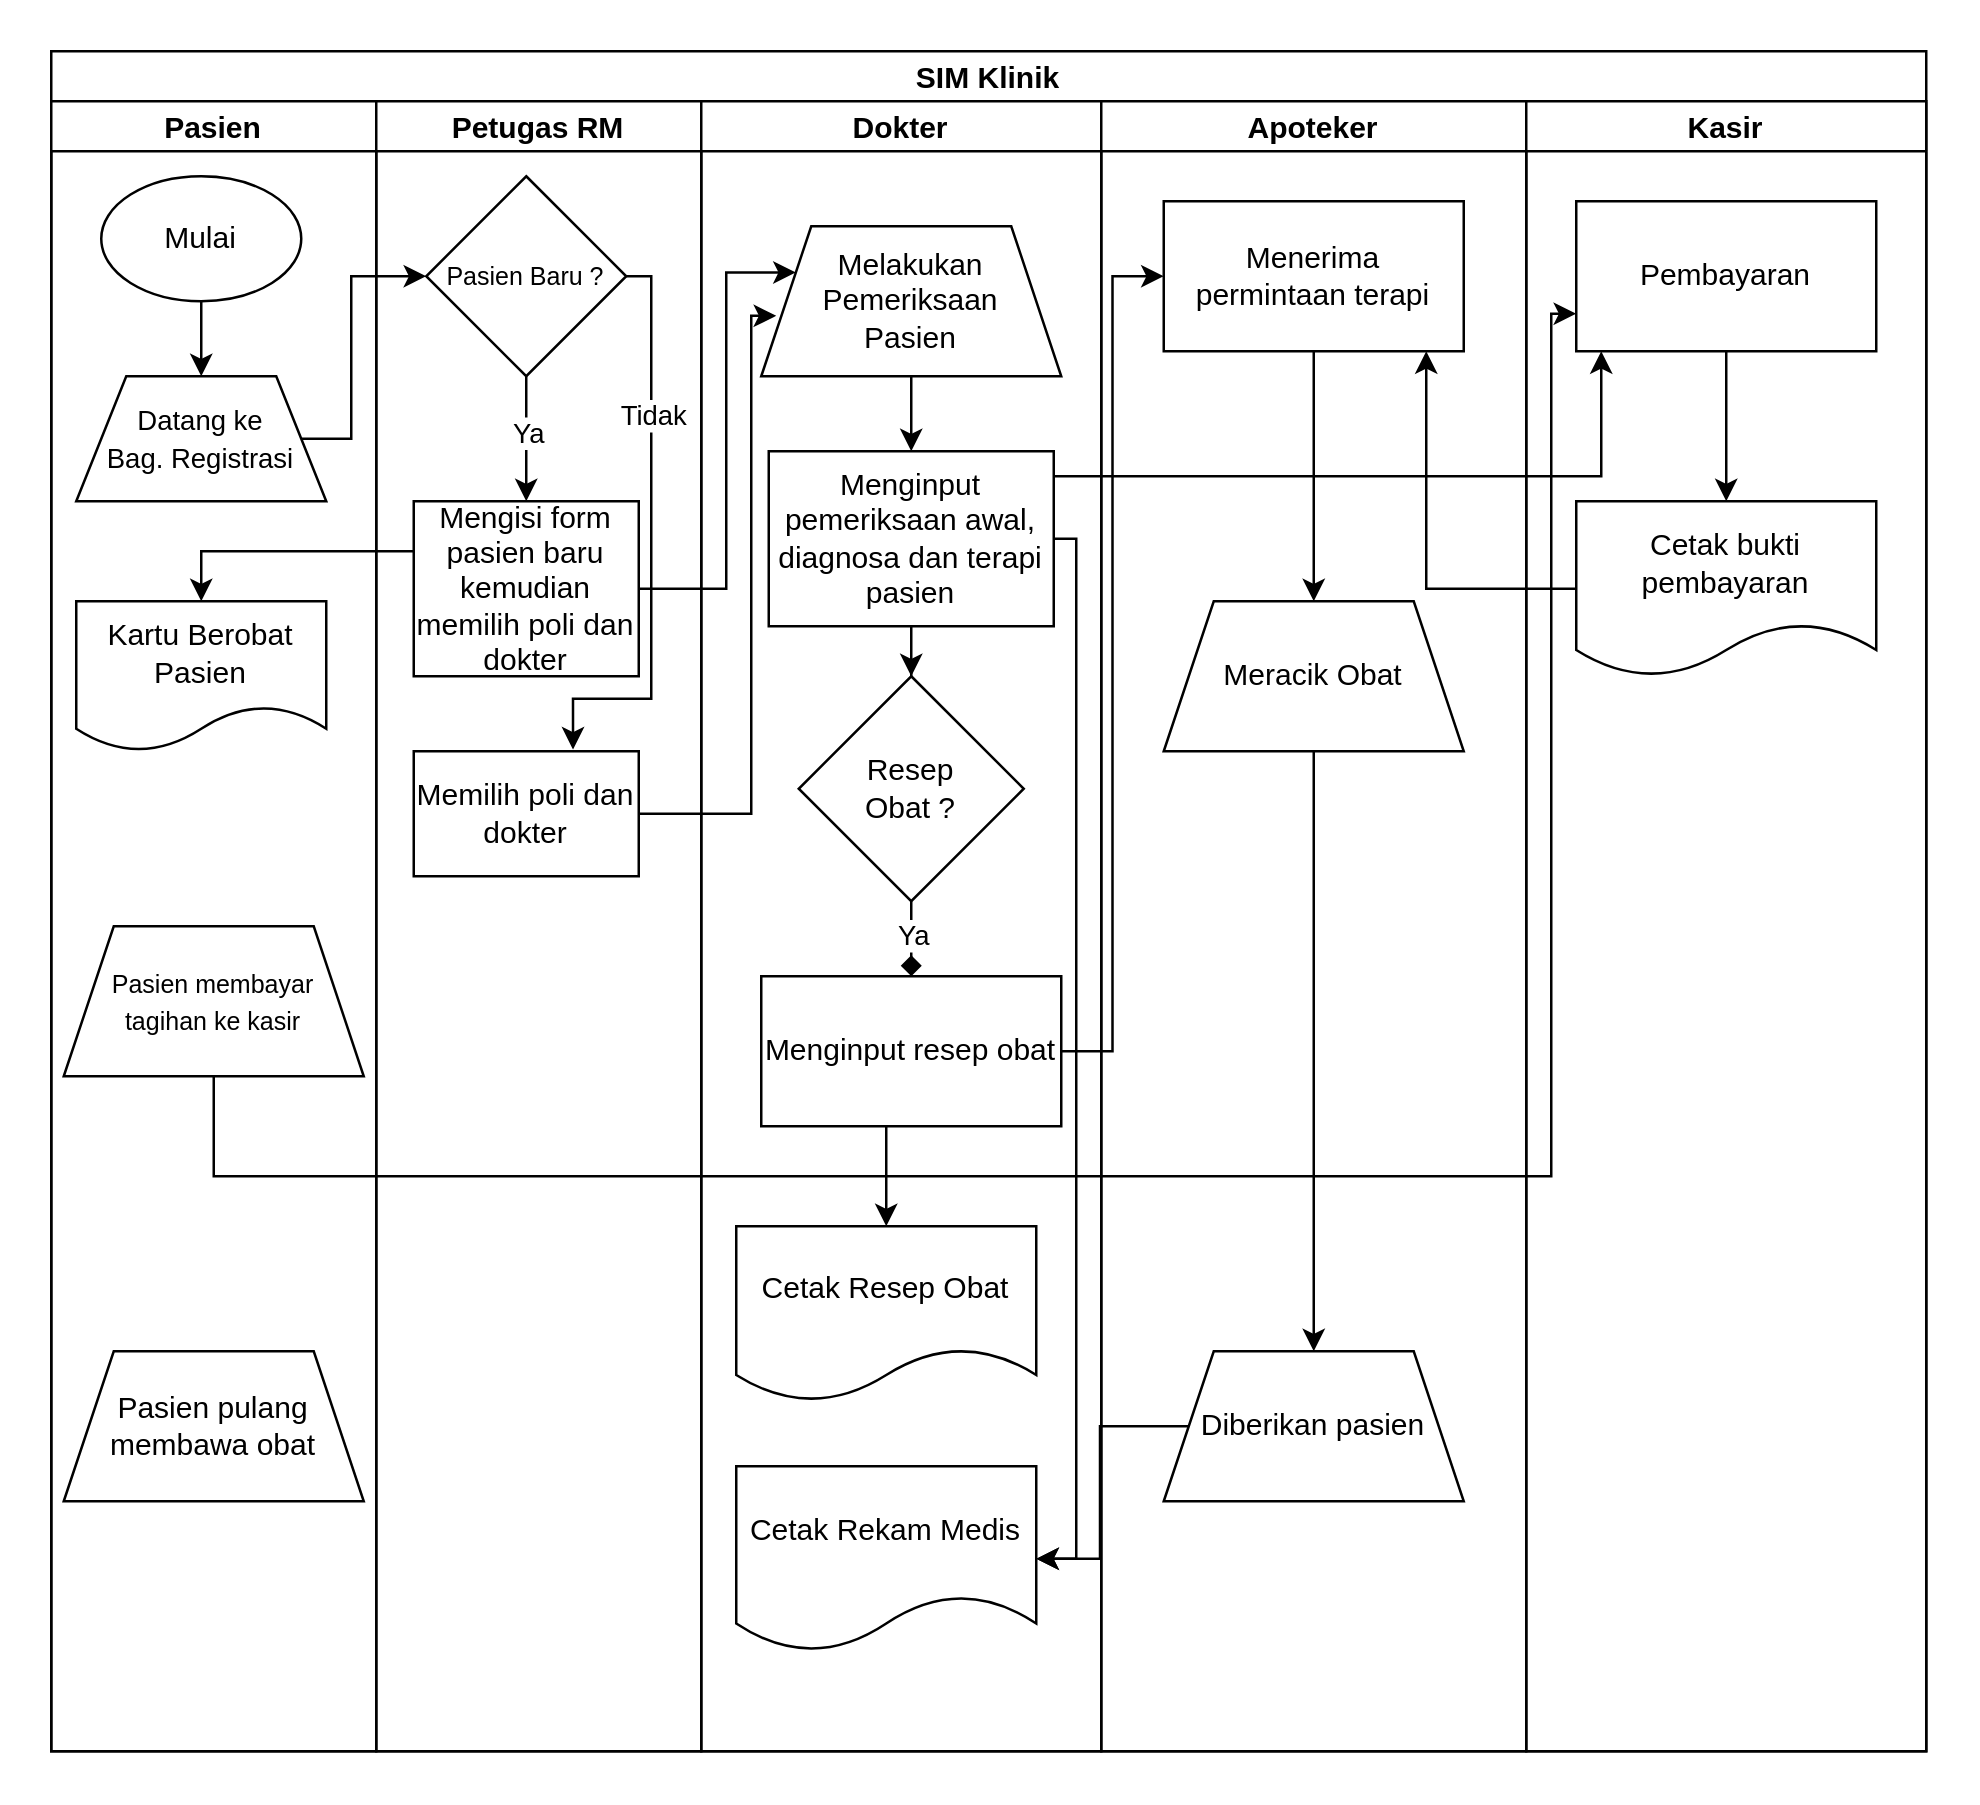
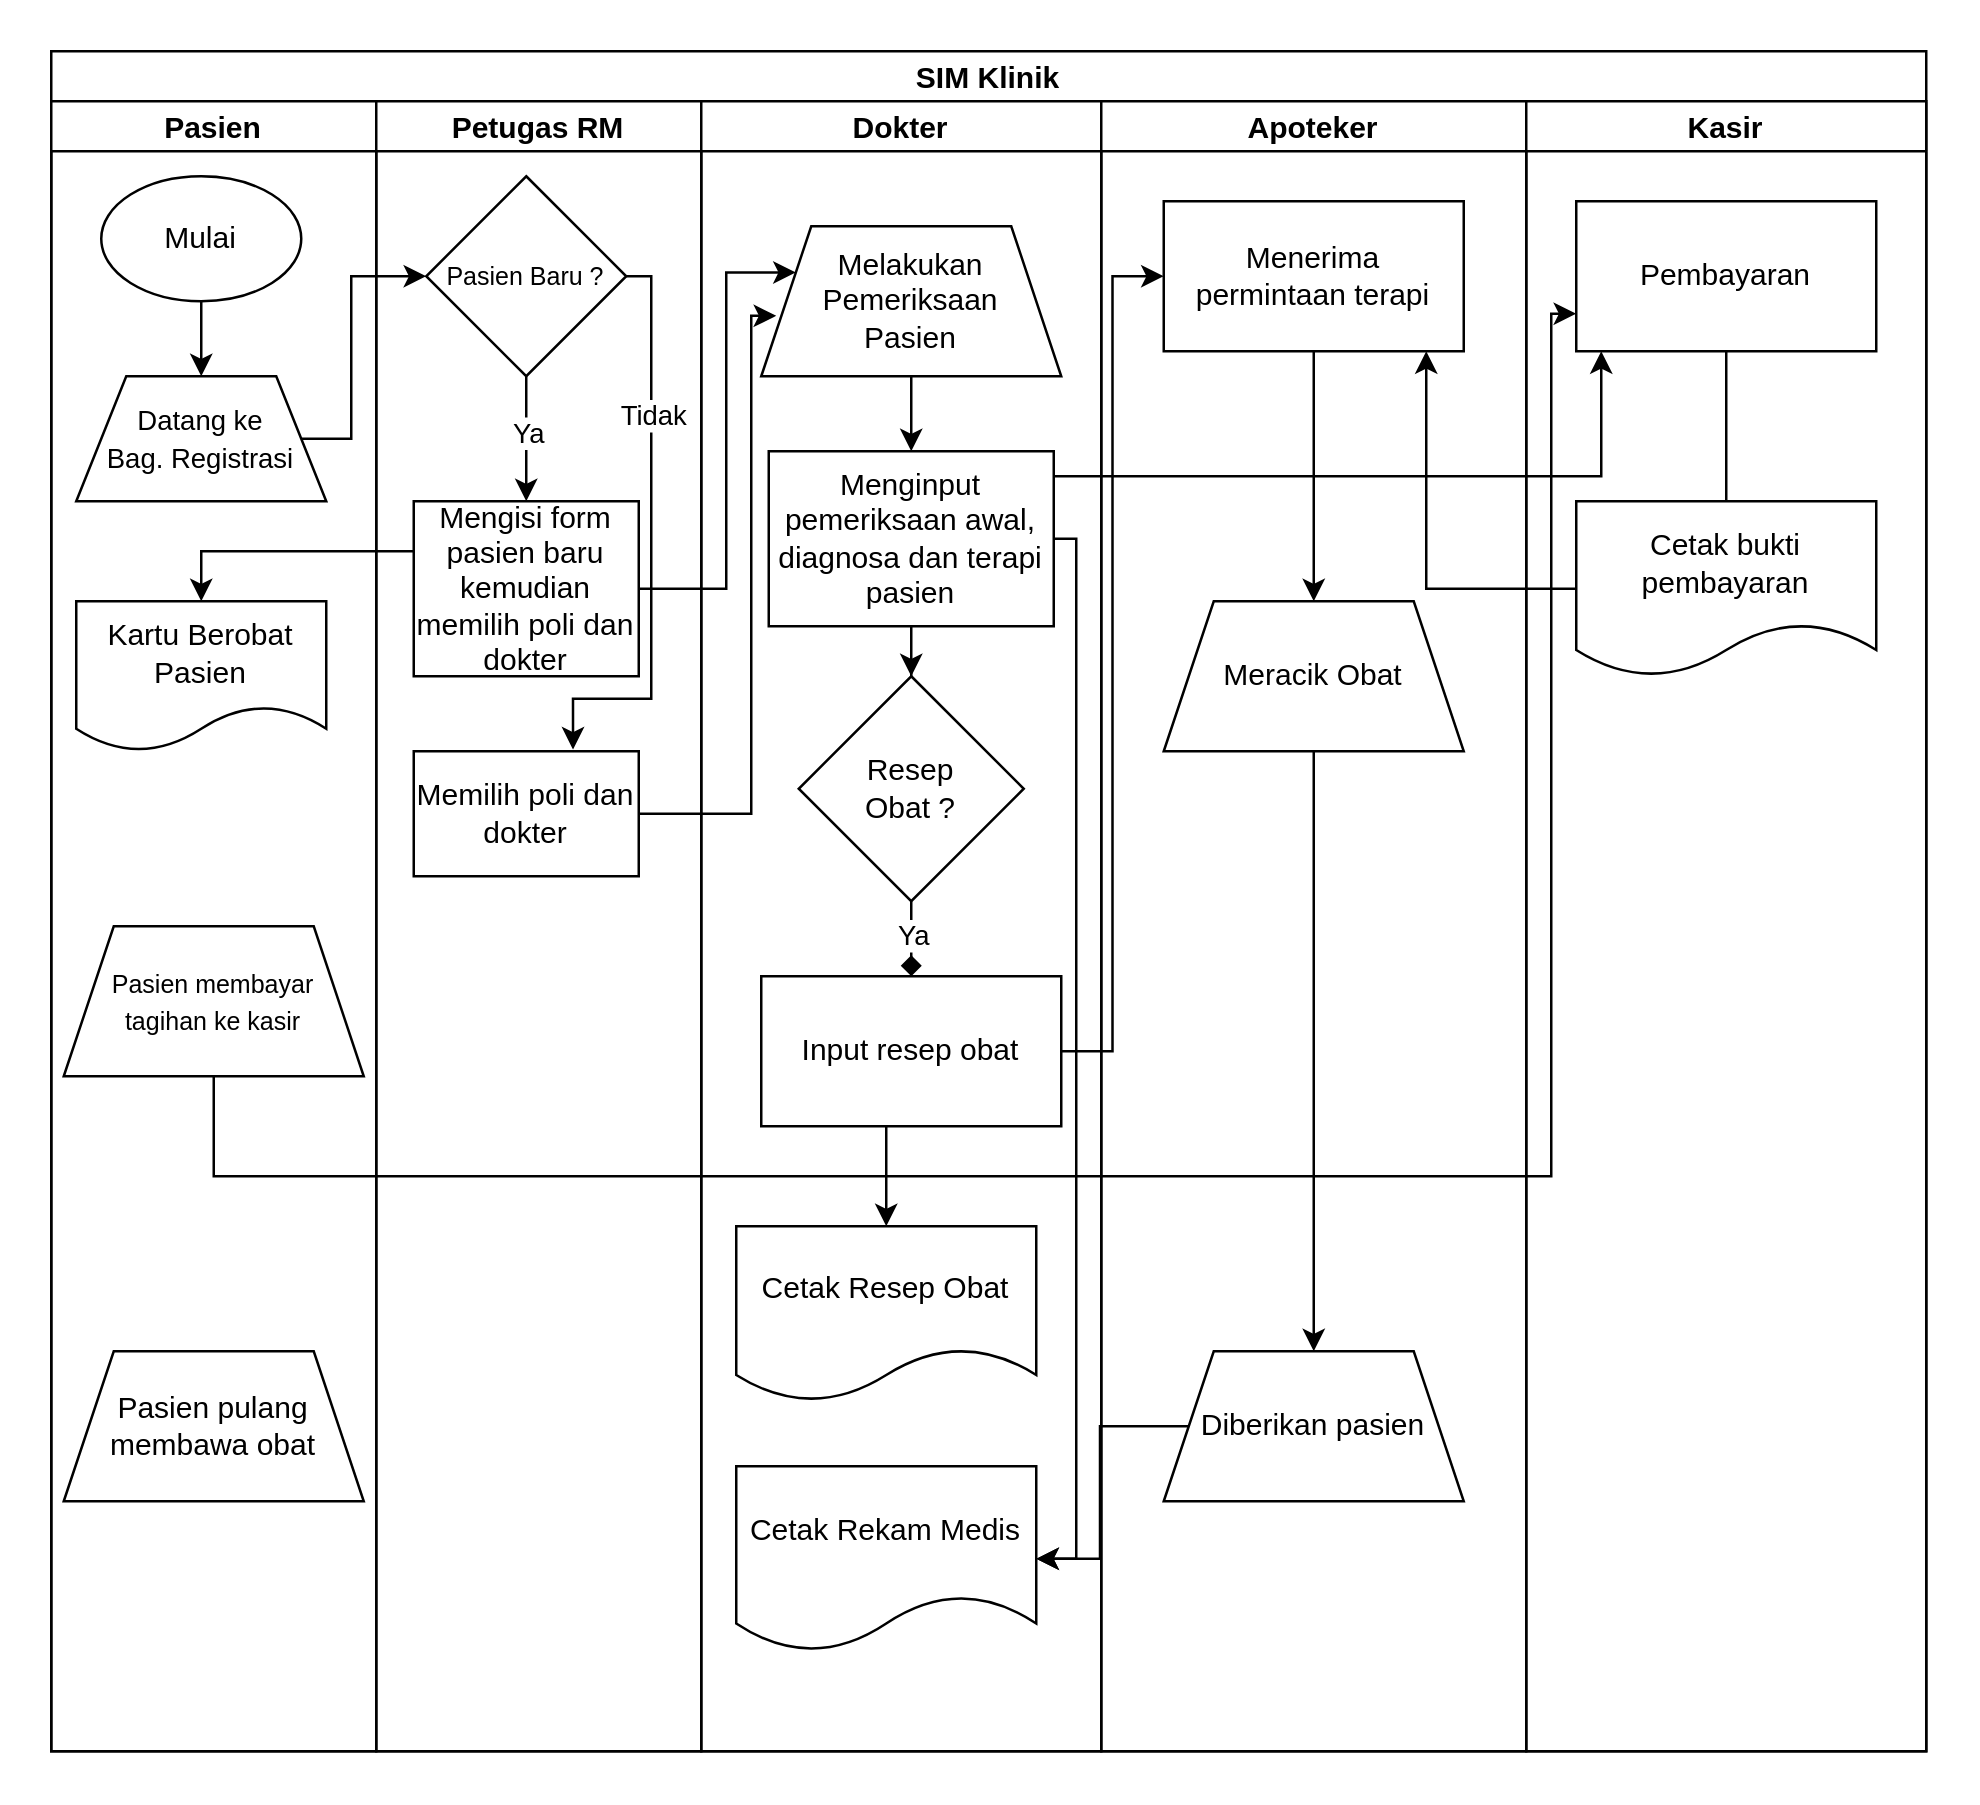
(1726, 483) -> (1726, 490)
(911, 1051) -> (911, 1051)
